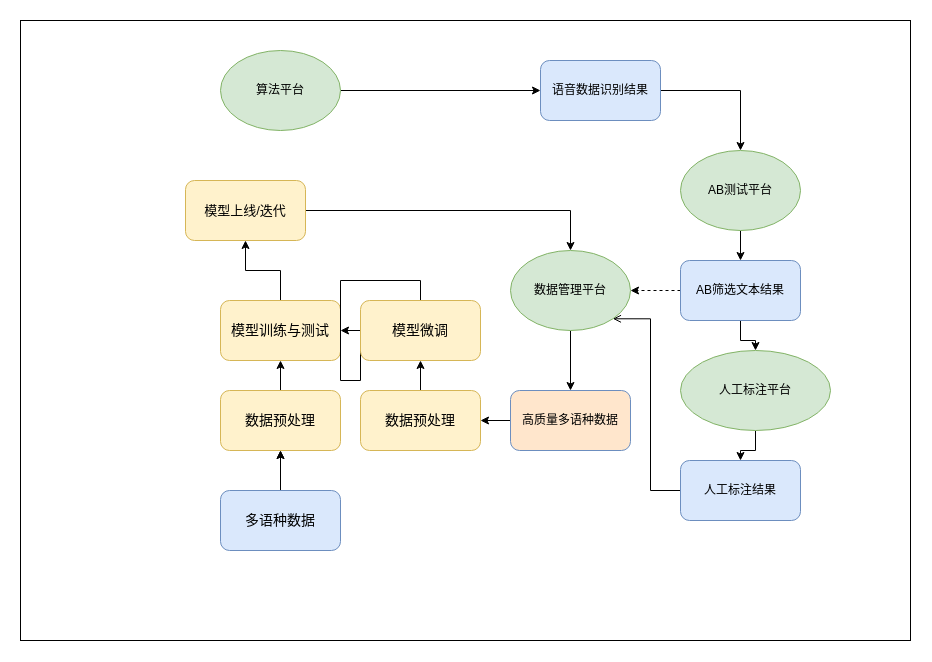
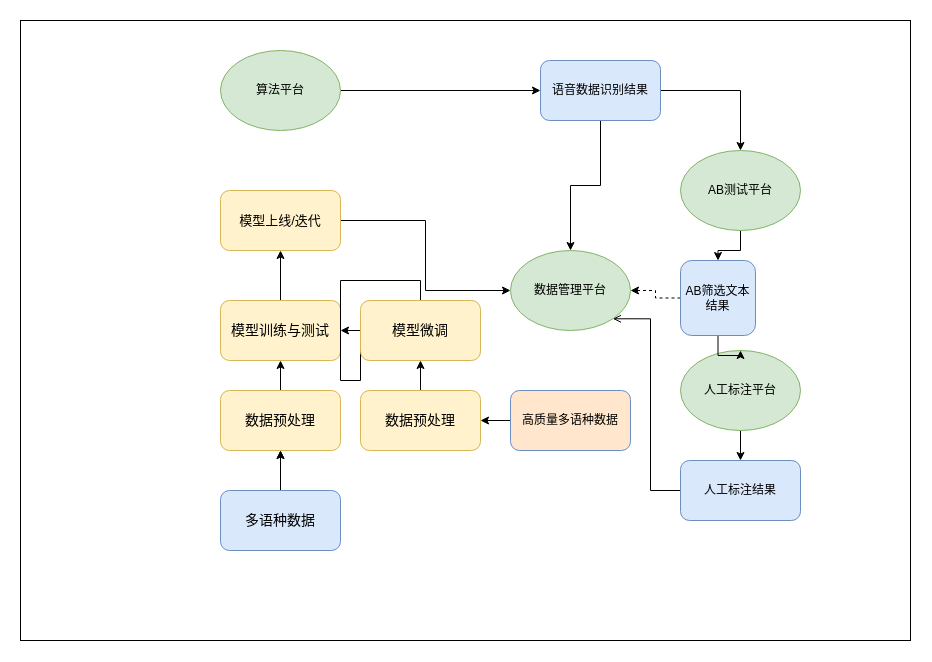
none -> (601, 179)
(246, 211) -> (281, 221)
(741, 291) -> (718, 298)
(571, 357) -> none
(756, 391) -> (741, 391)
